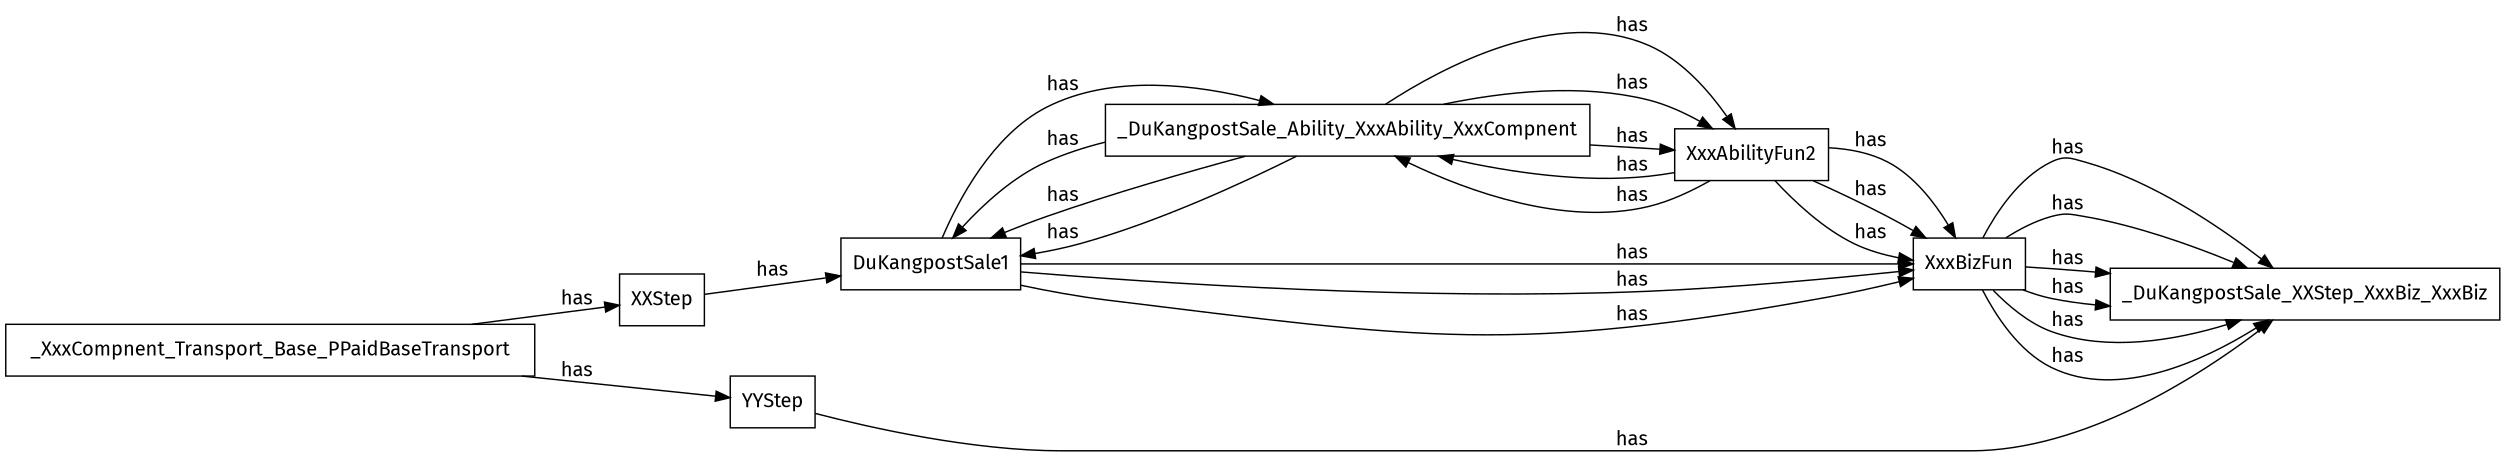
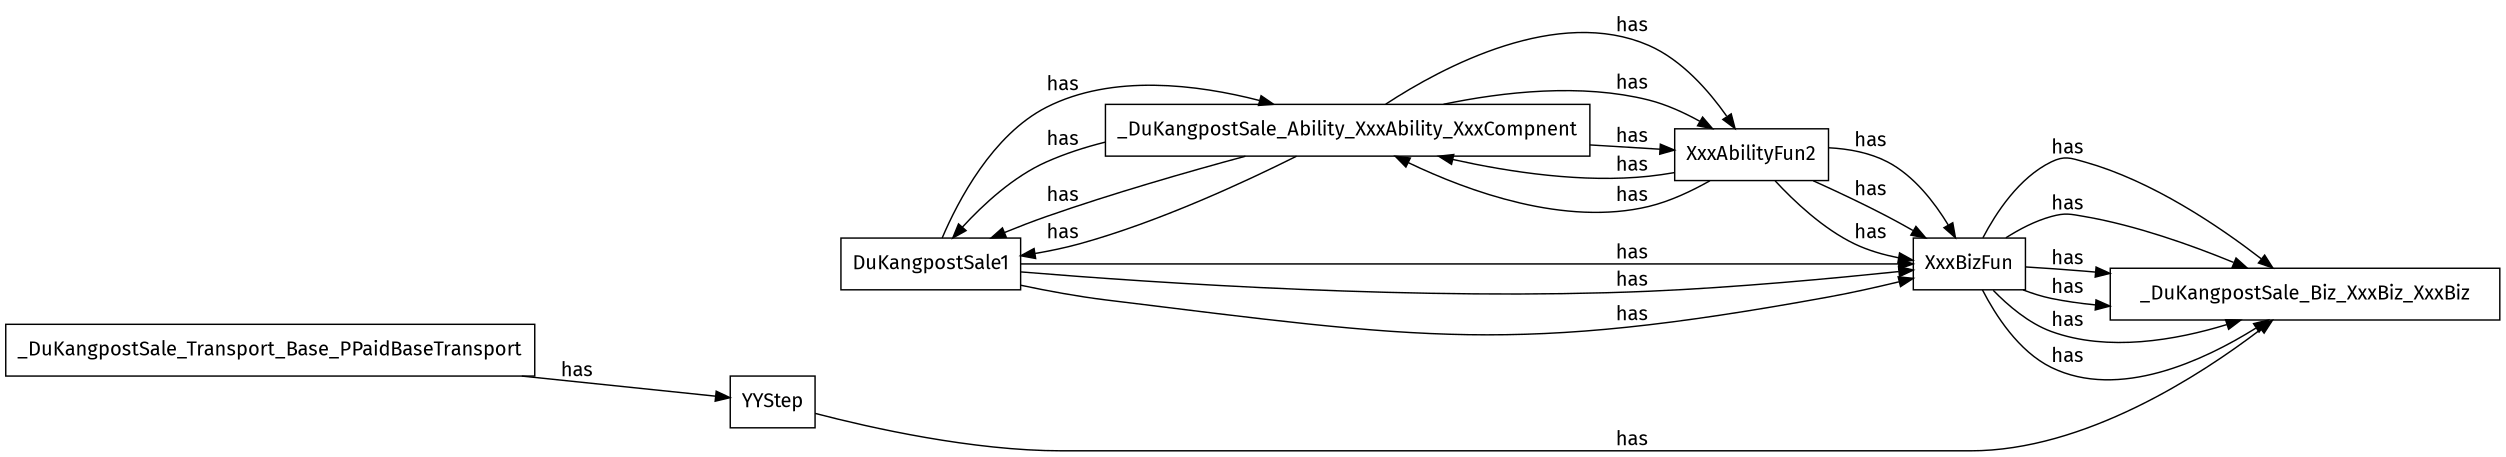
(2305, 294) -> (2305, 294)
(662, 300) -> none
(270, 350) -> (270, 350)
